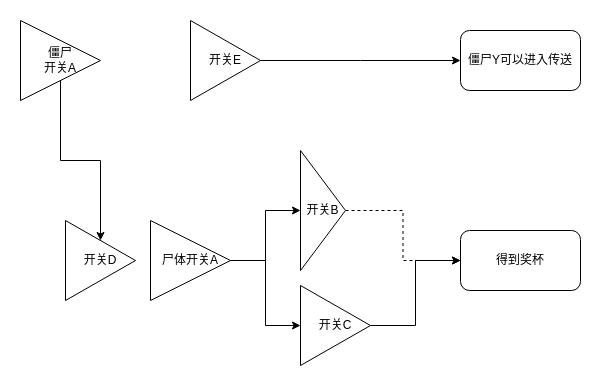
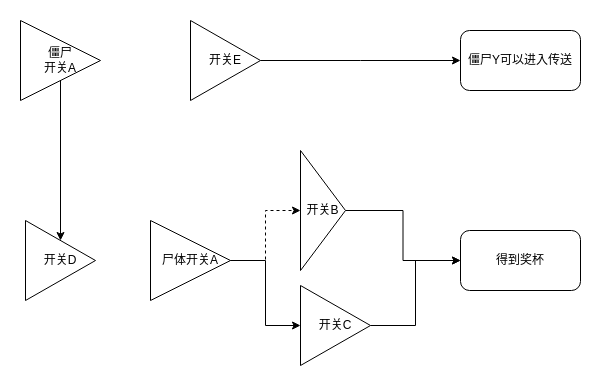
(403, 212) -> (403, 212)
(266, 221) -> (266, 221)
(101, 261) -> (61, 261)
